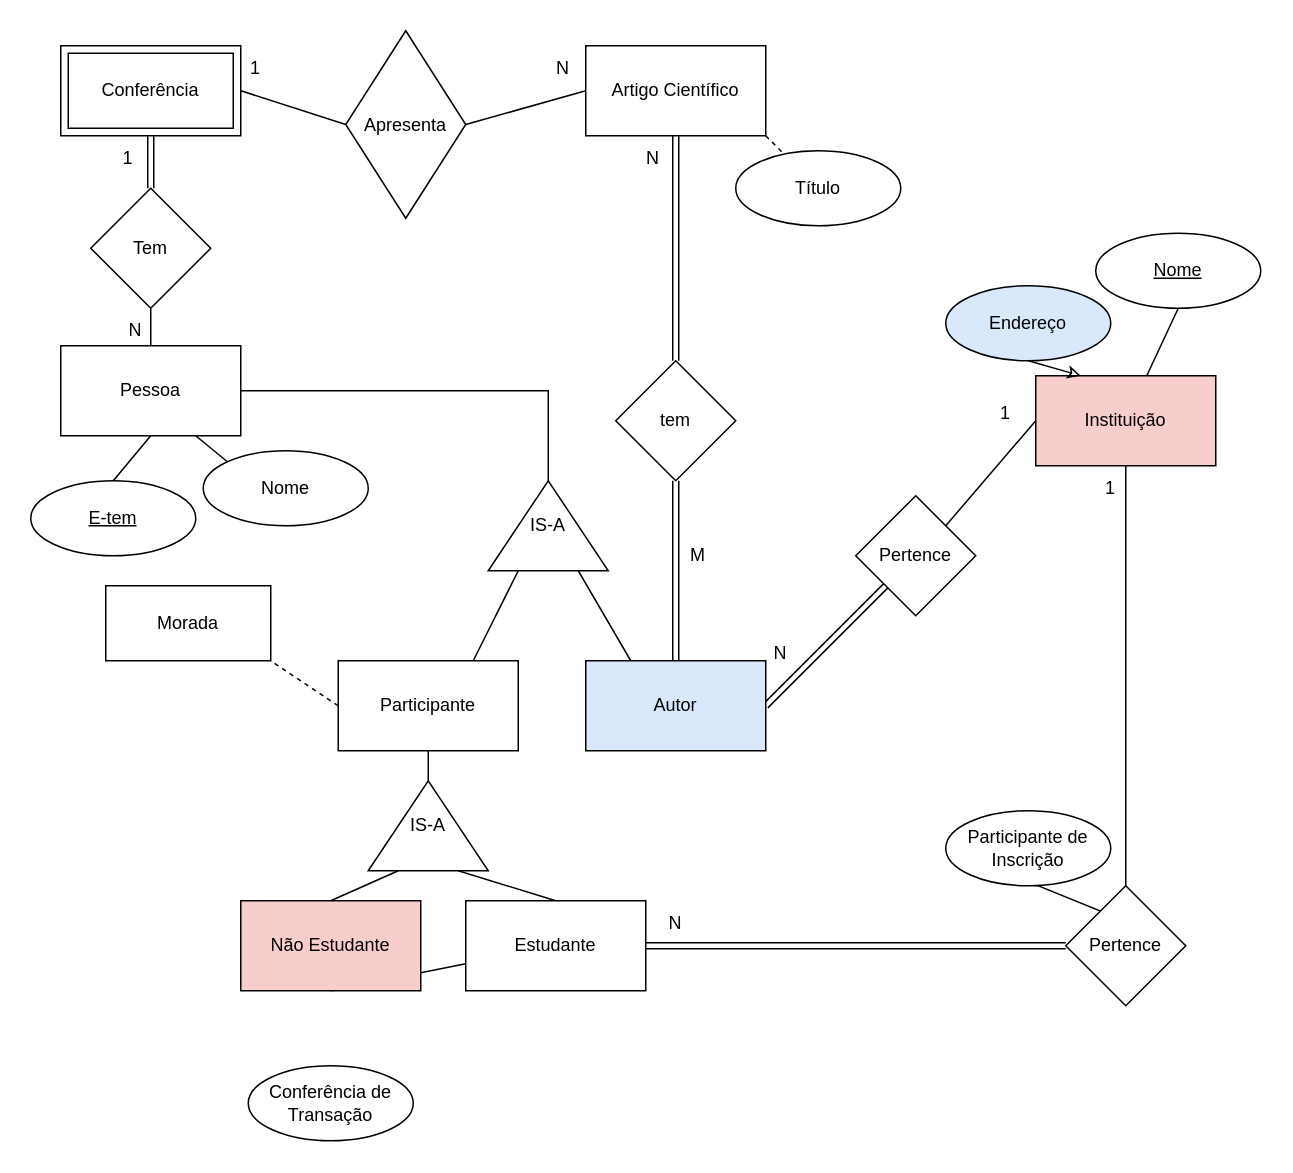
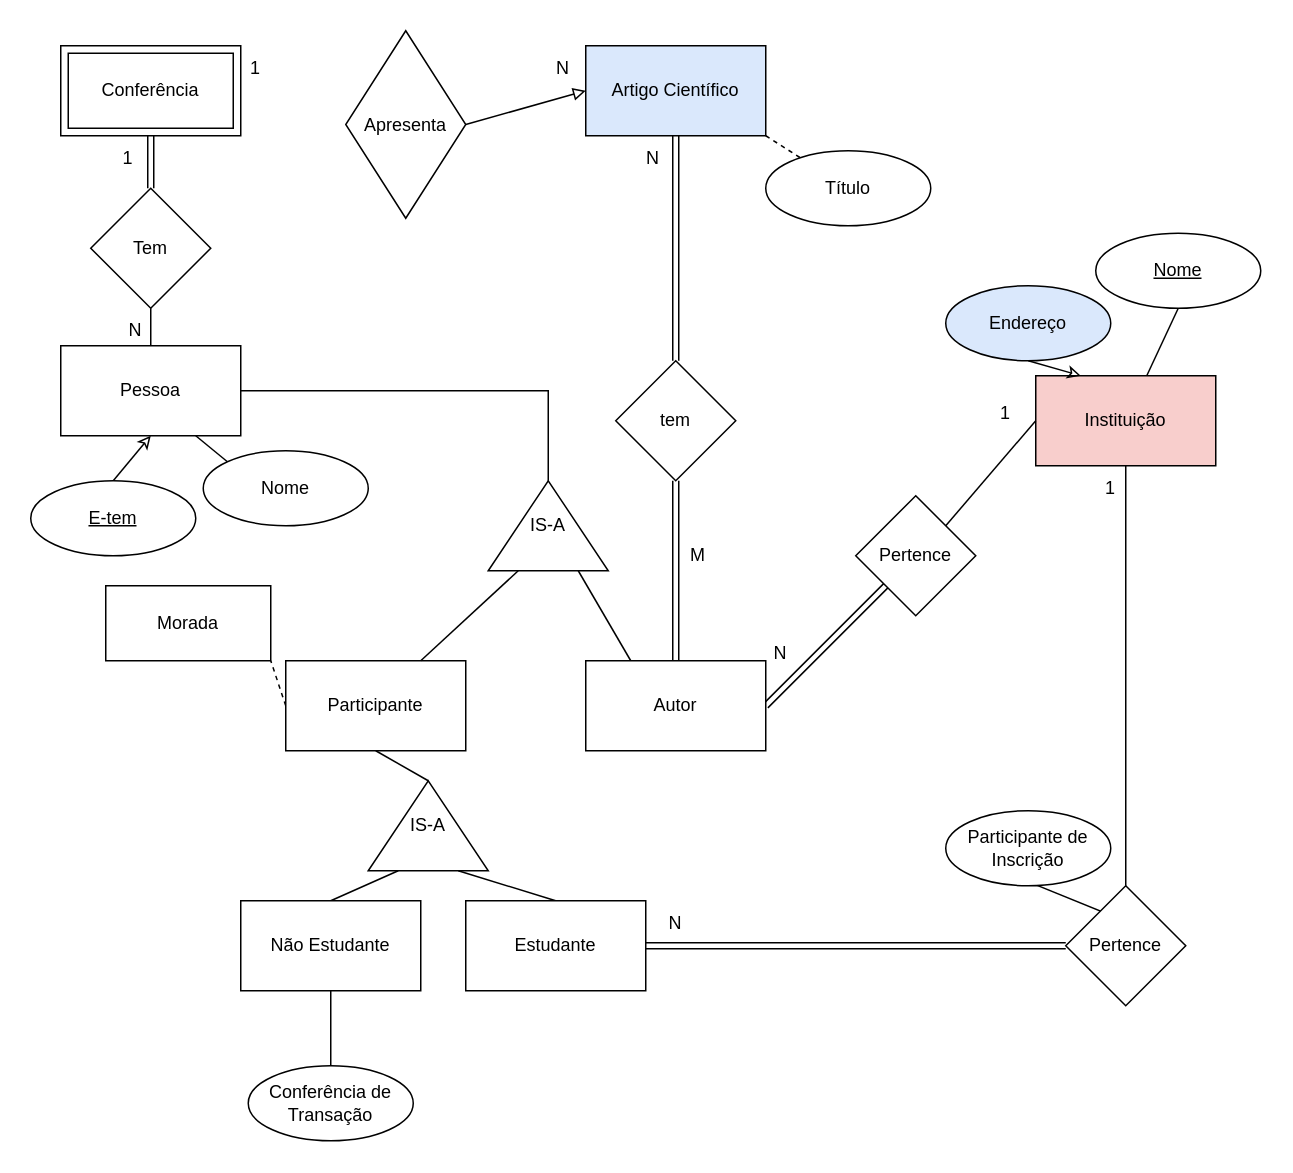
(676, 91) -> (676, 91)
(578, 93) -> (573, 94)
(293, 108) -> none
(818, 188) -> (848, 188)
(147, 440) -> (143, 445)
(428, 706) -> (376, 706)
(676, 706) -> (676, 706)
(331, 946) -> (331, 946)
(443, 968) -> (331, 1028)
